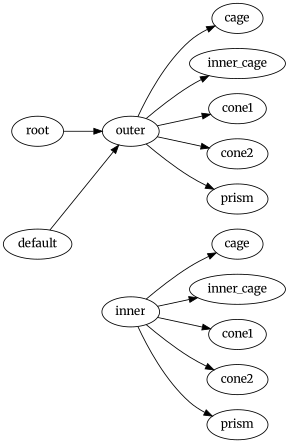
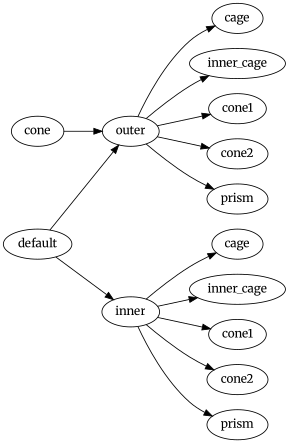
(38, 131) -> (38, 131)
none -> (81, 276)
